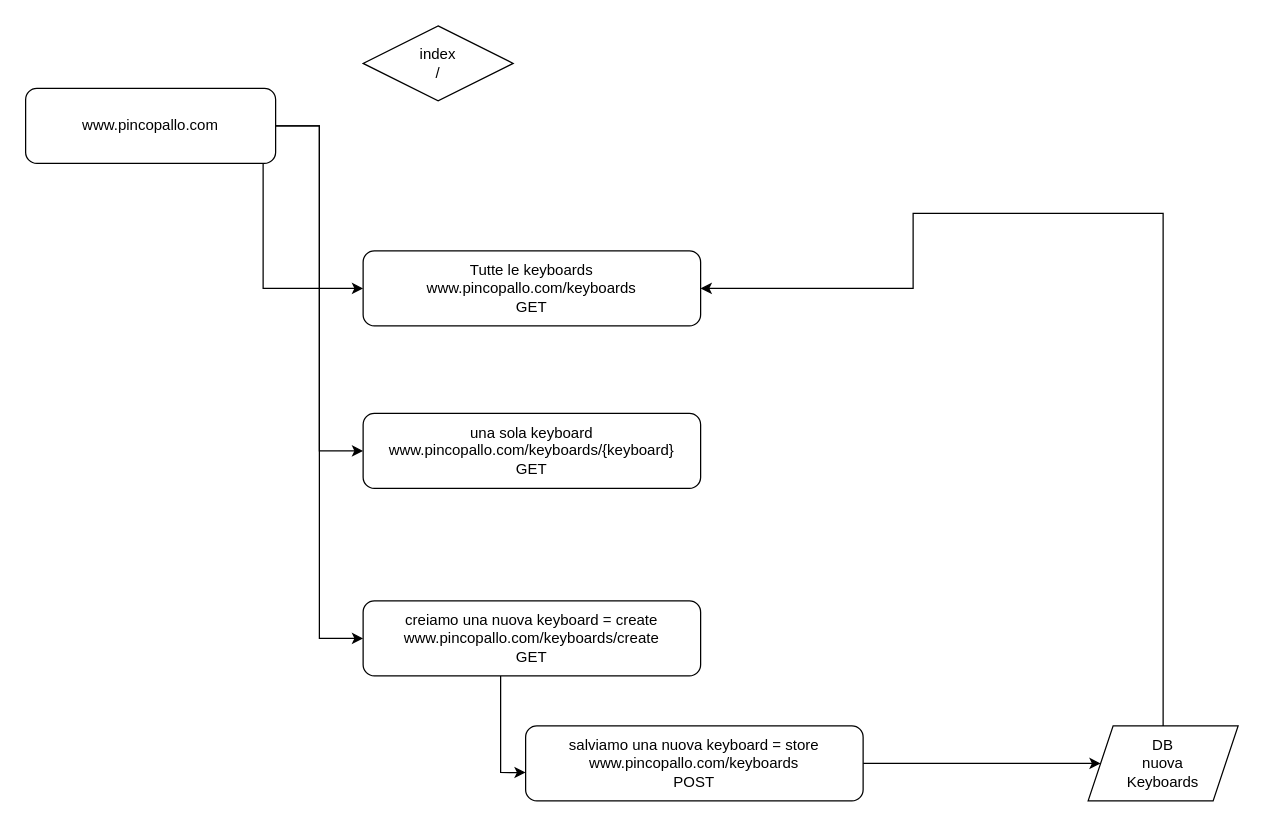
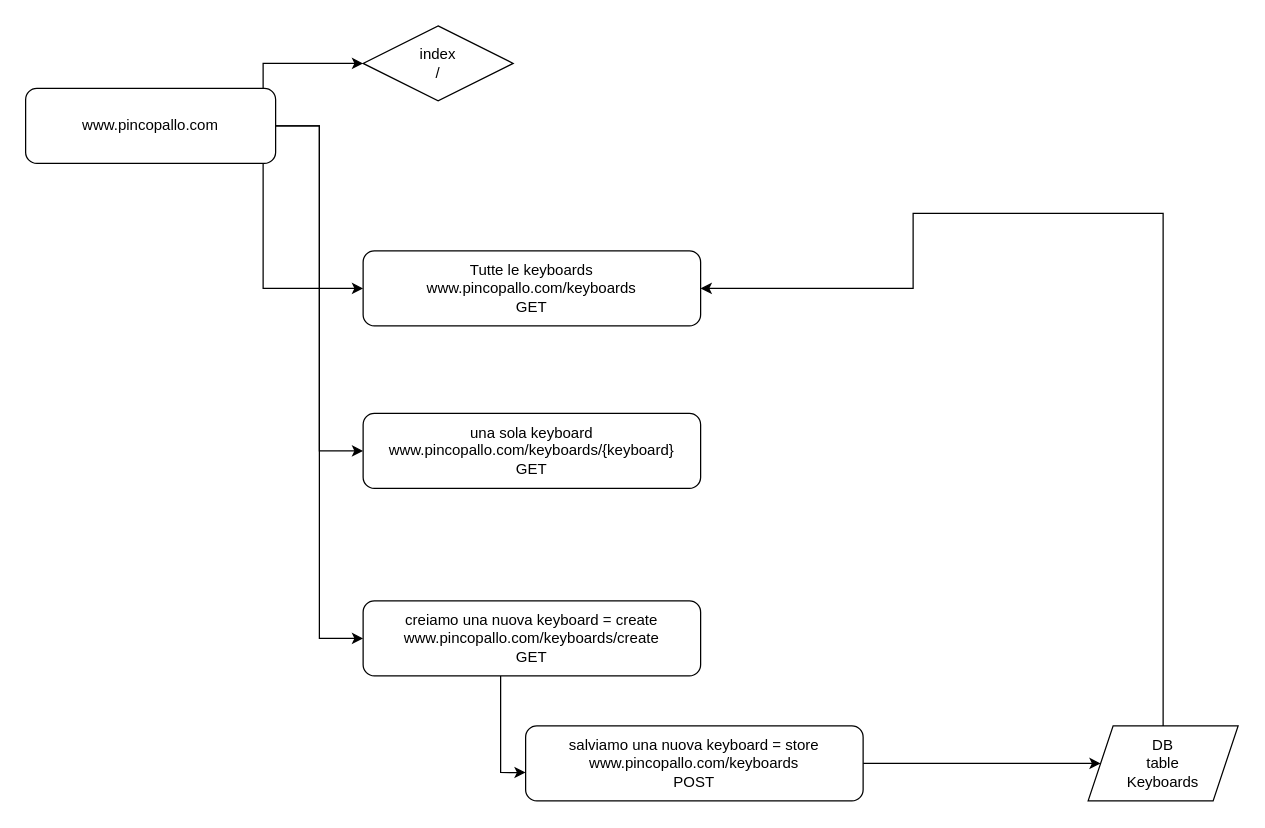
none -> (296, 63)
(1163, 763) -> (1163, 763)
